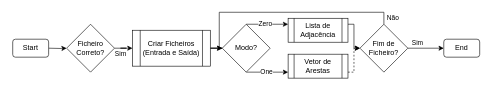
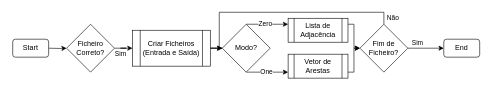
(354, 64) -> (354, 64)
